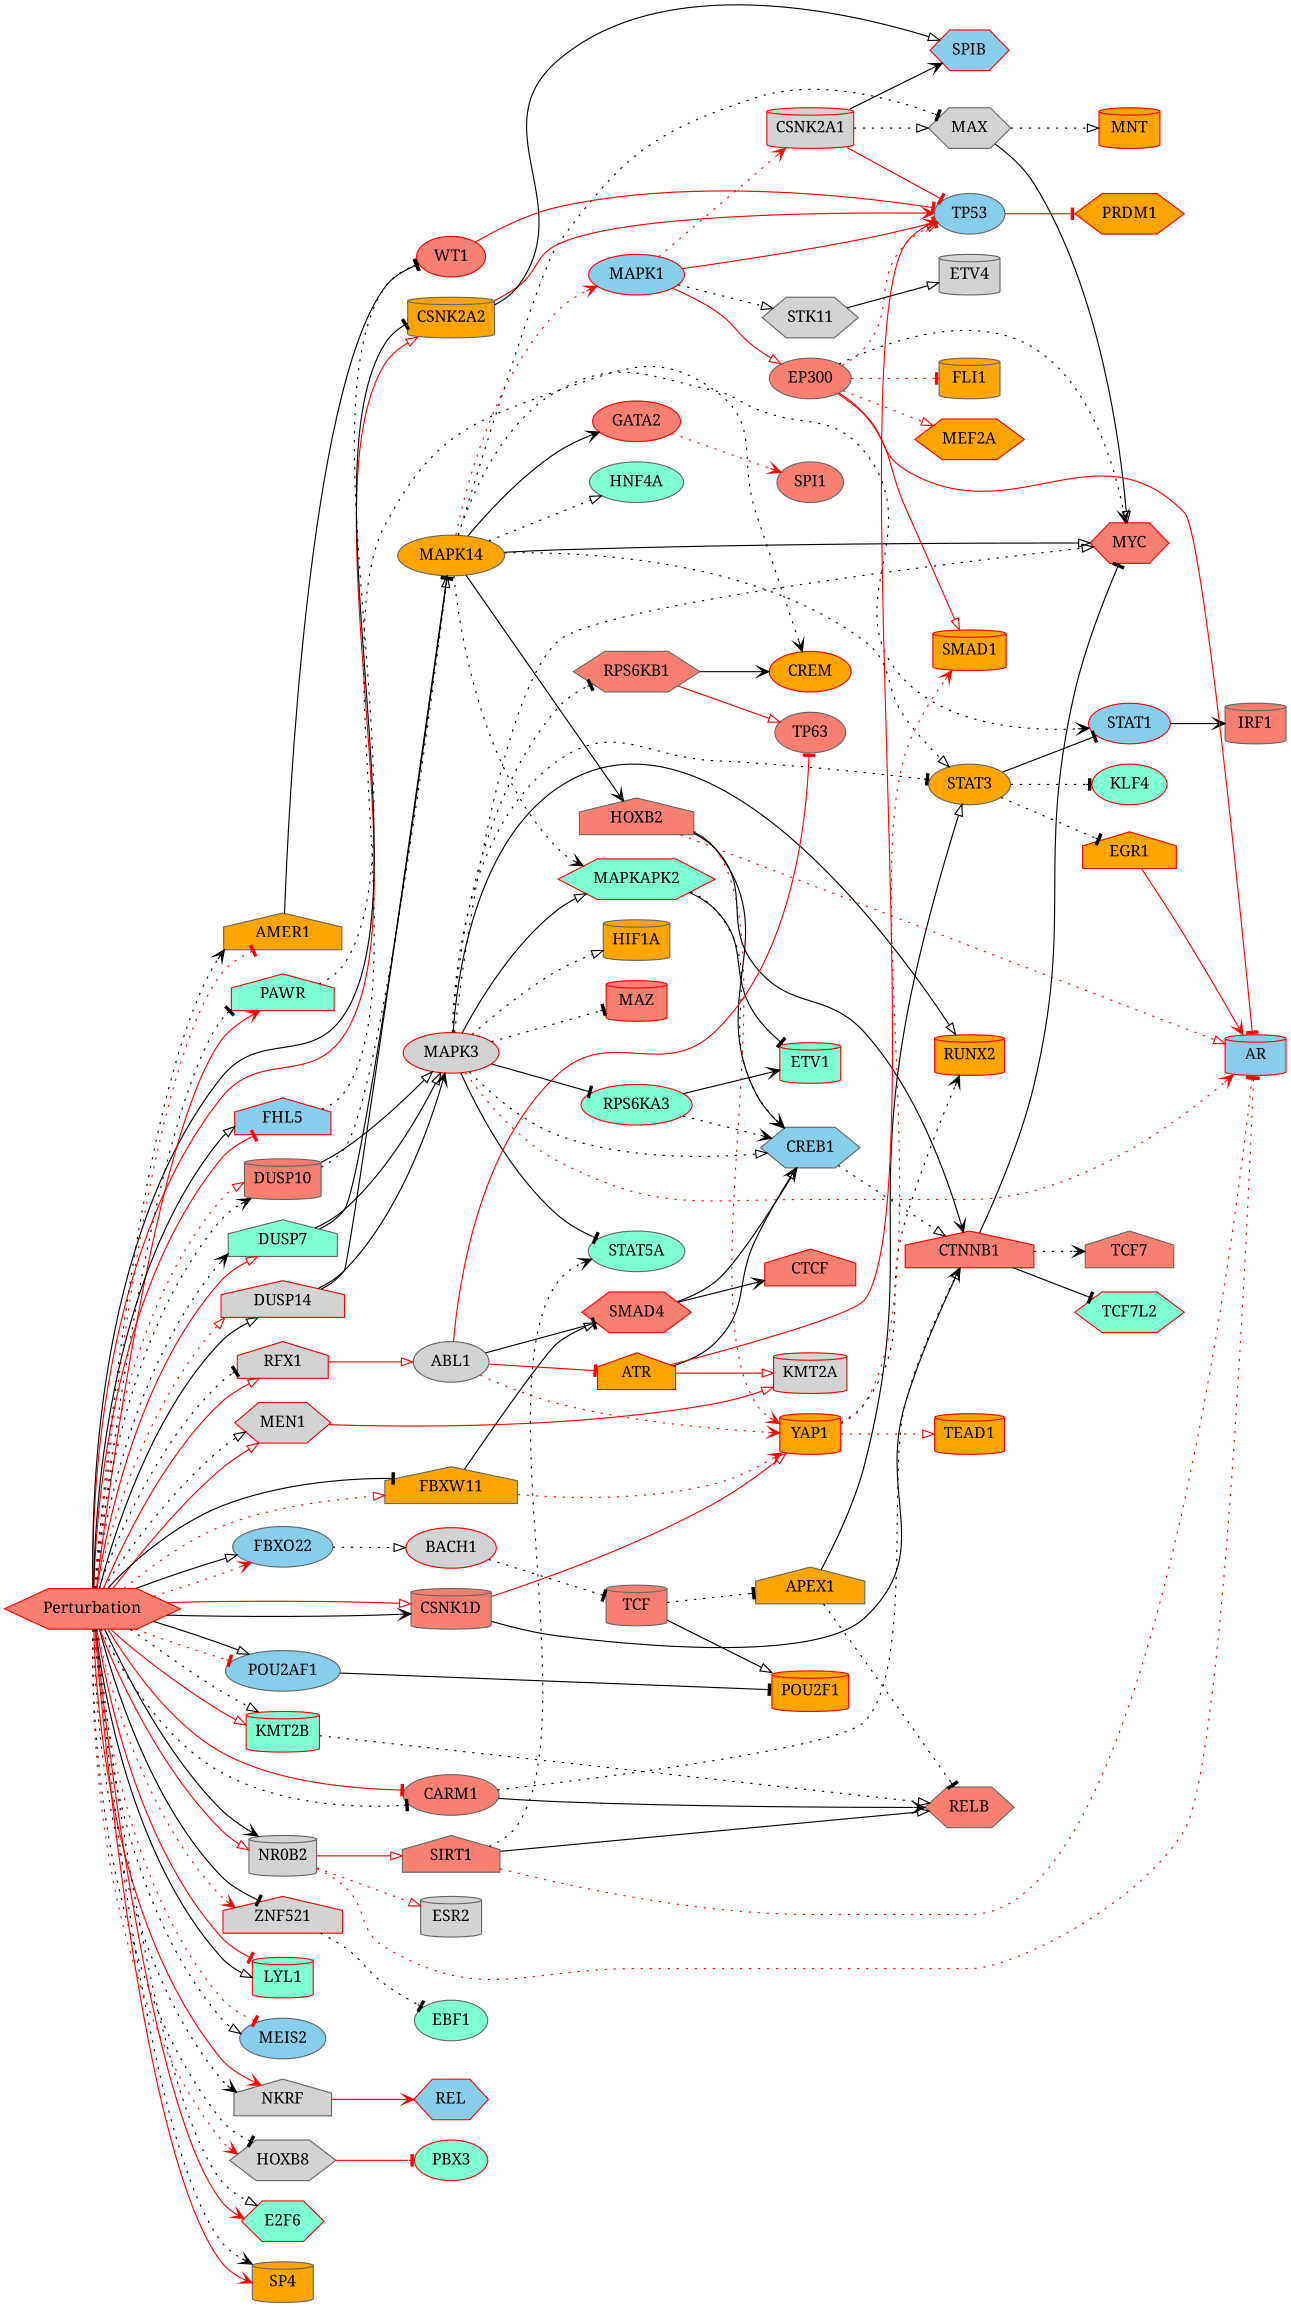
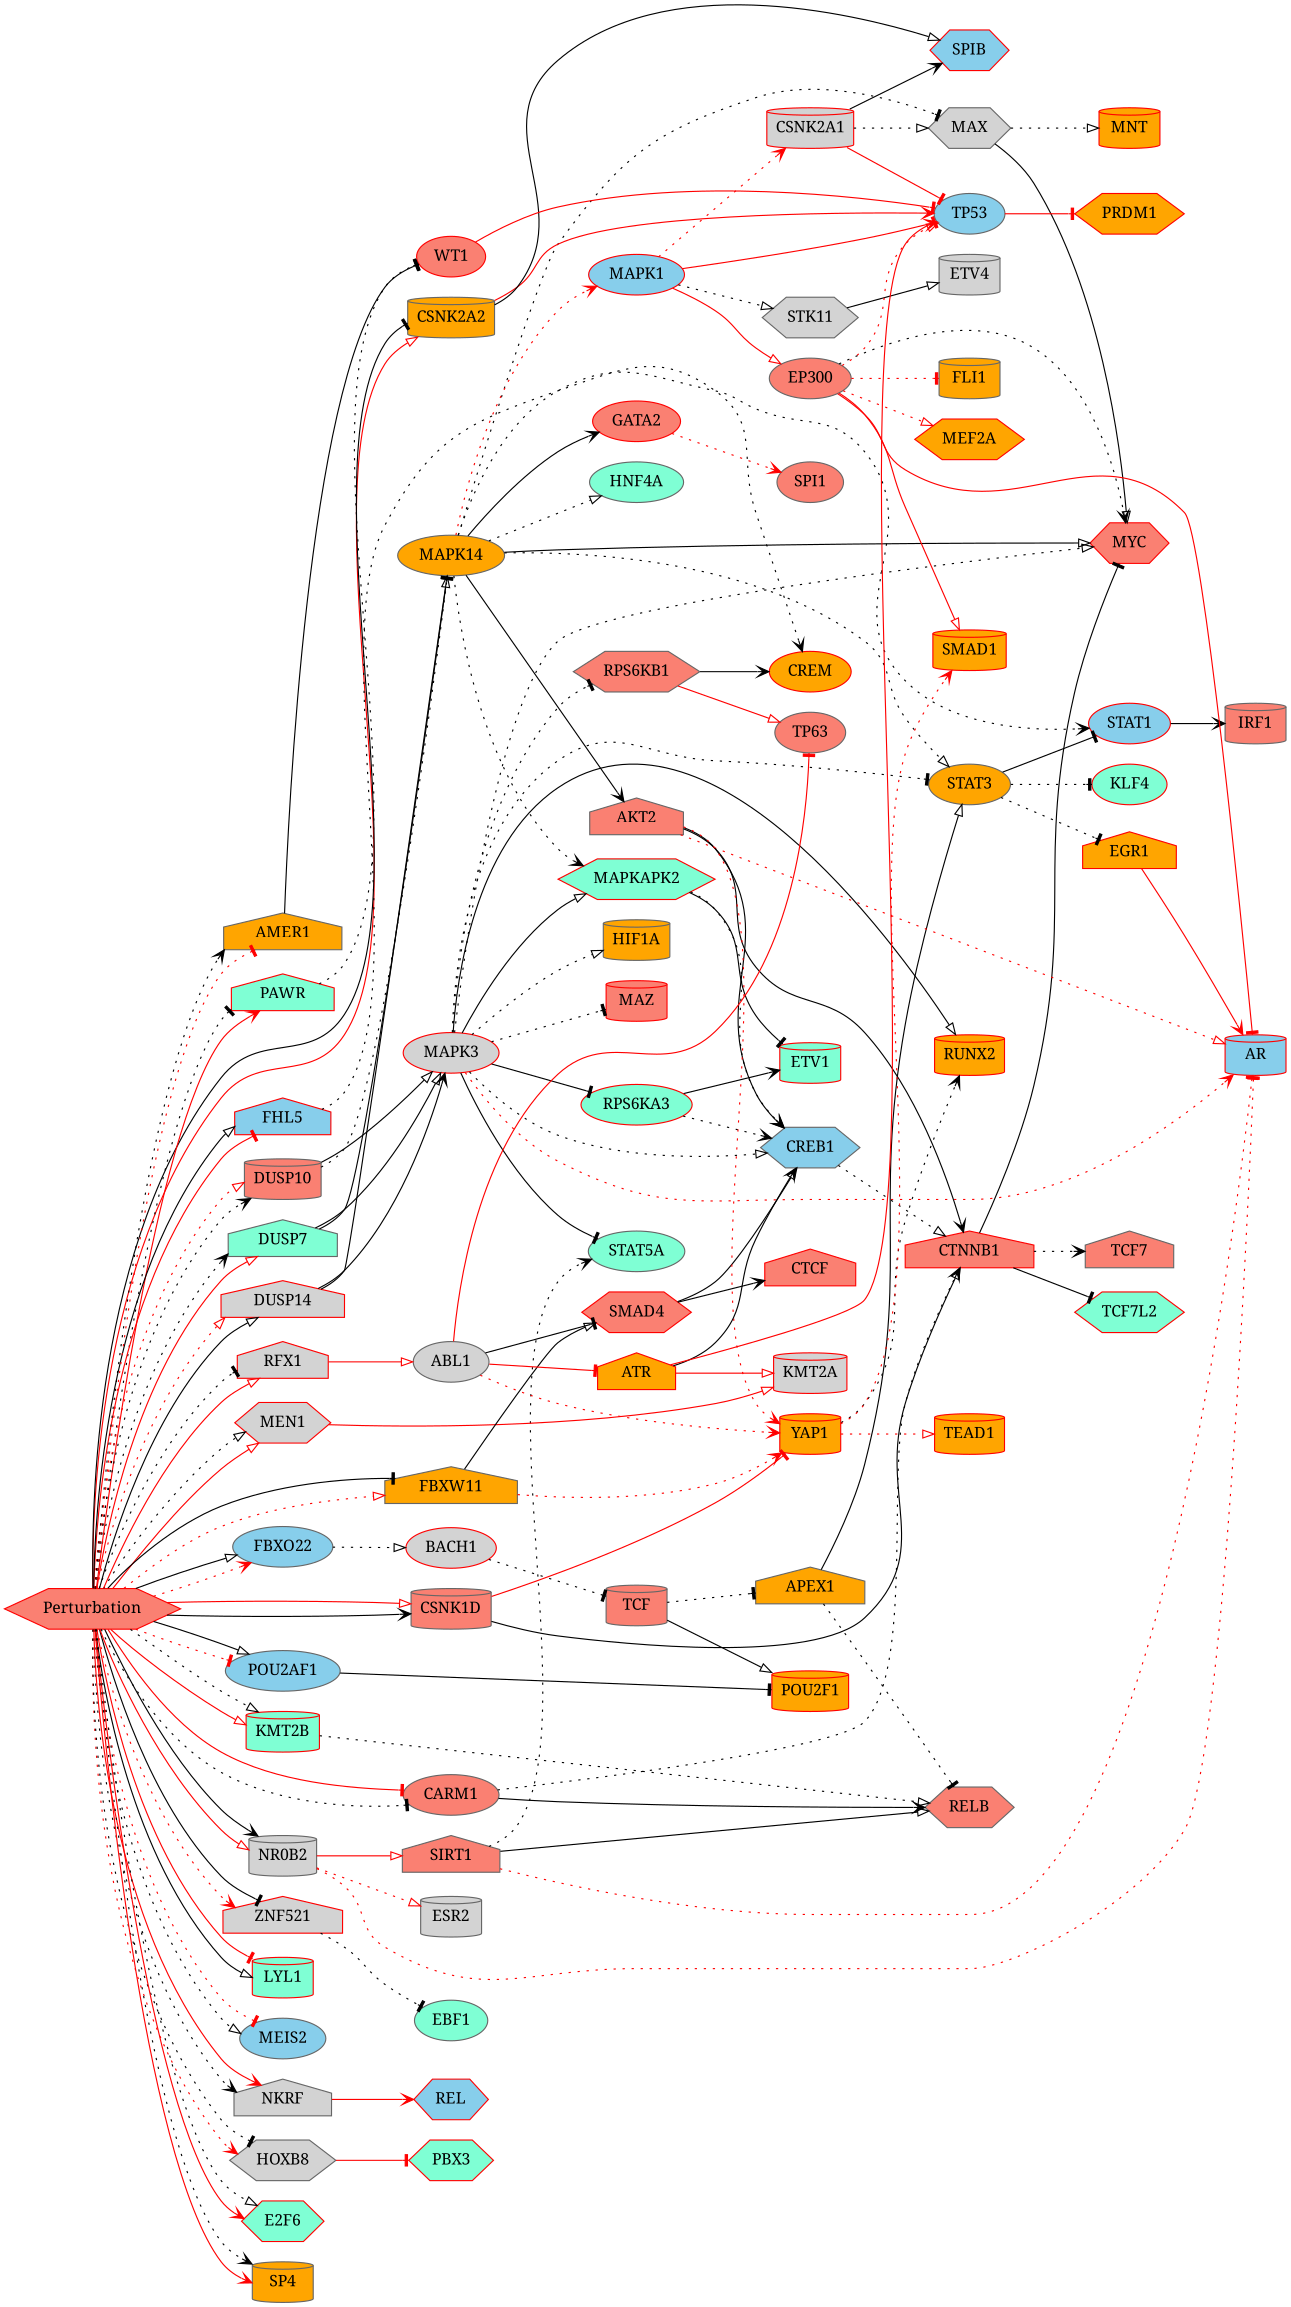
(637, 818) -> (637, 818)
(640, 1540) -> (642, 1539)
(451, 2160) -> (451, 2160)
